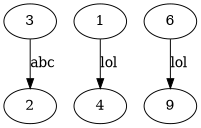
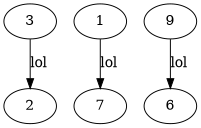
(170, 59) -> (170, 59)
(42, 64) -> (39, 64)
(100, 106) -> (100, 106)
